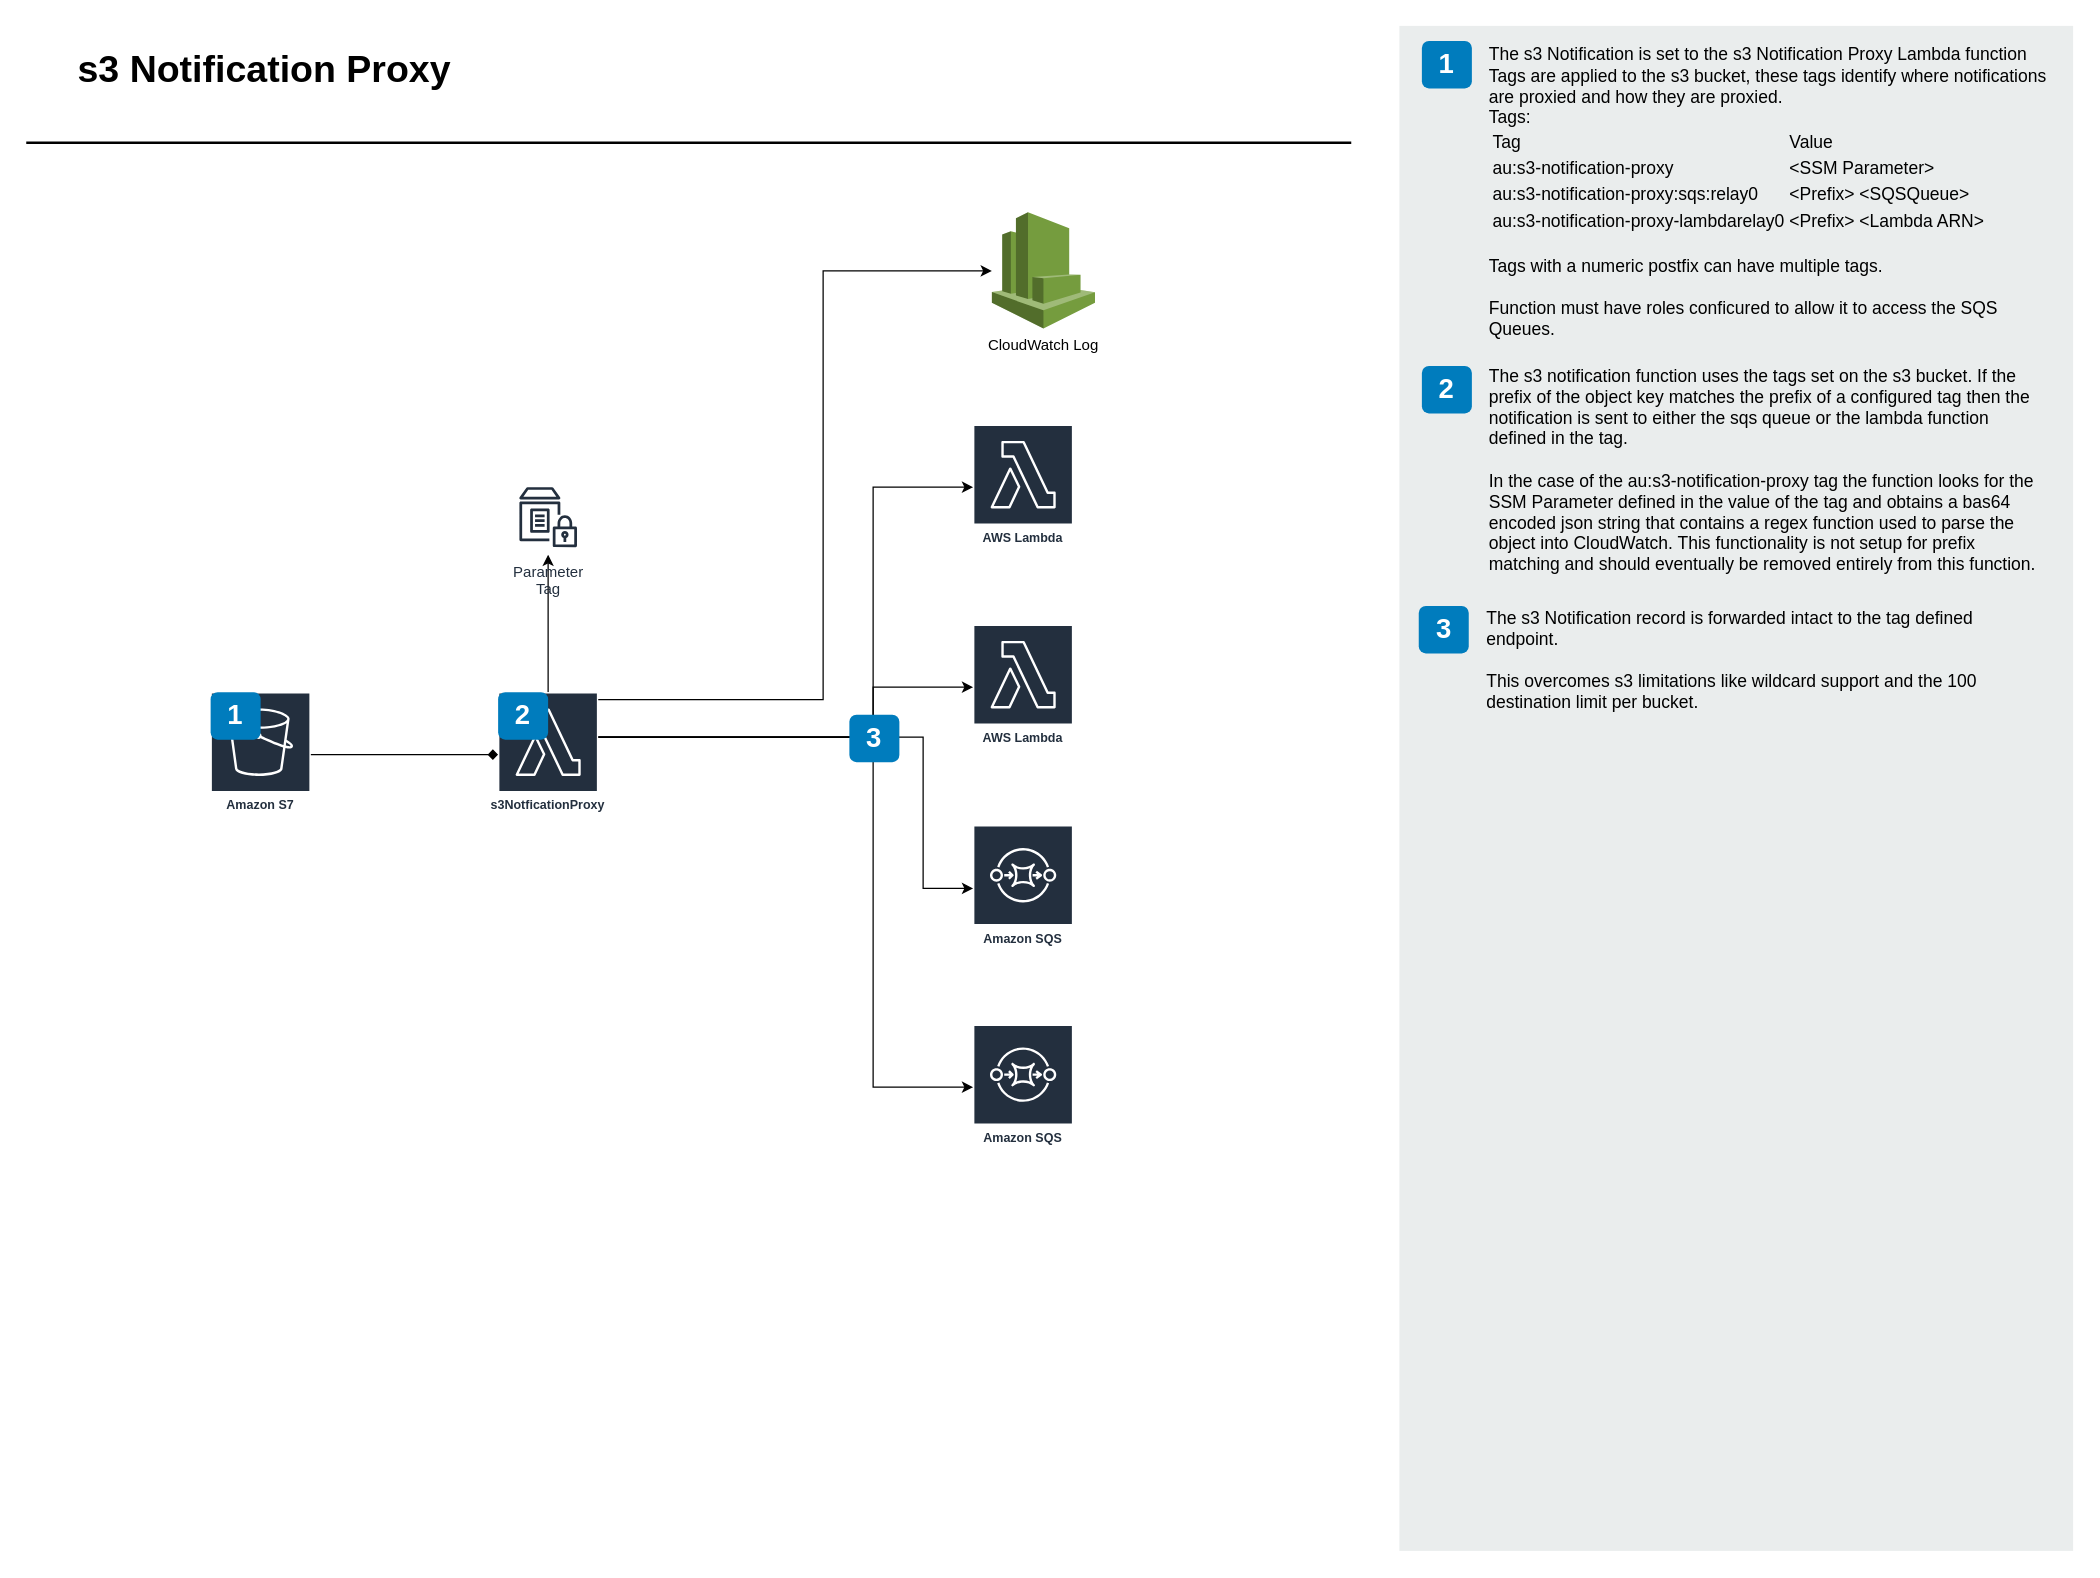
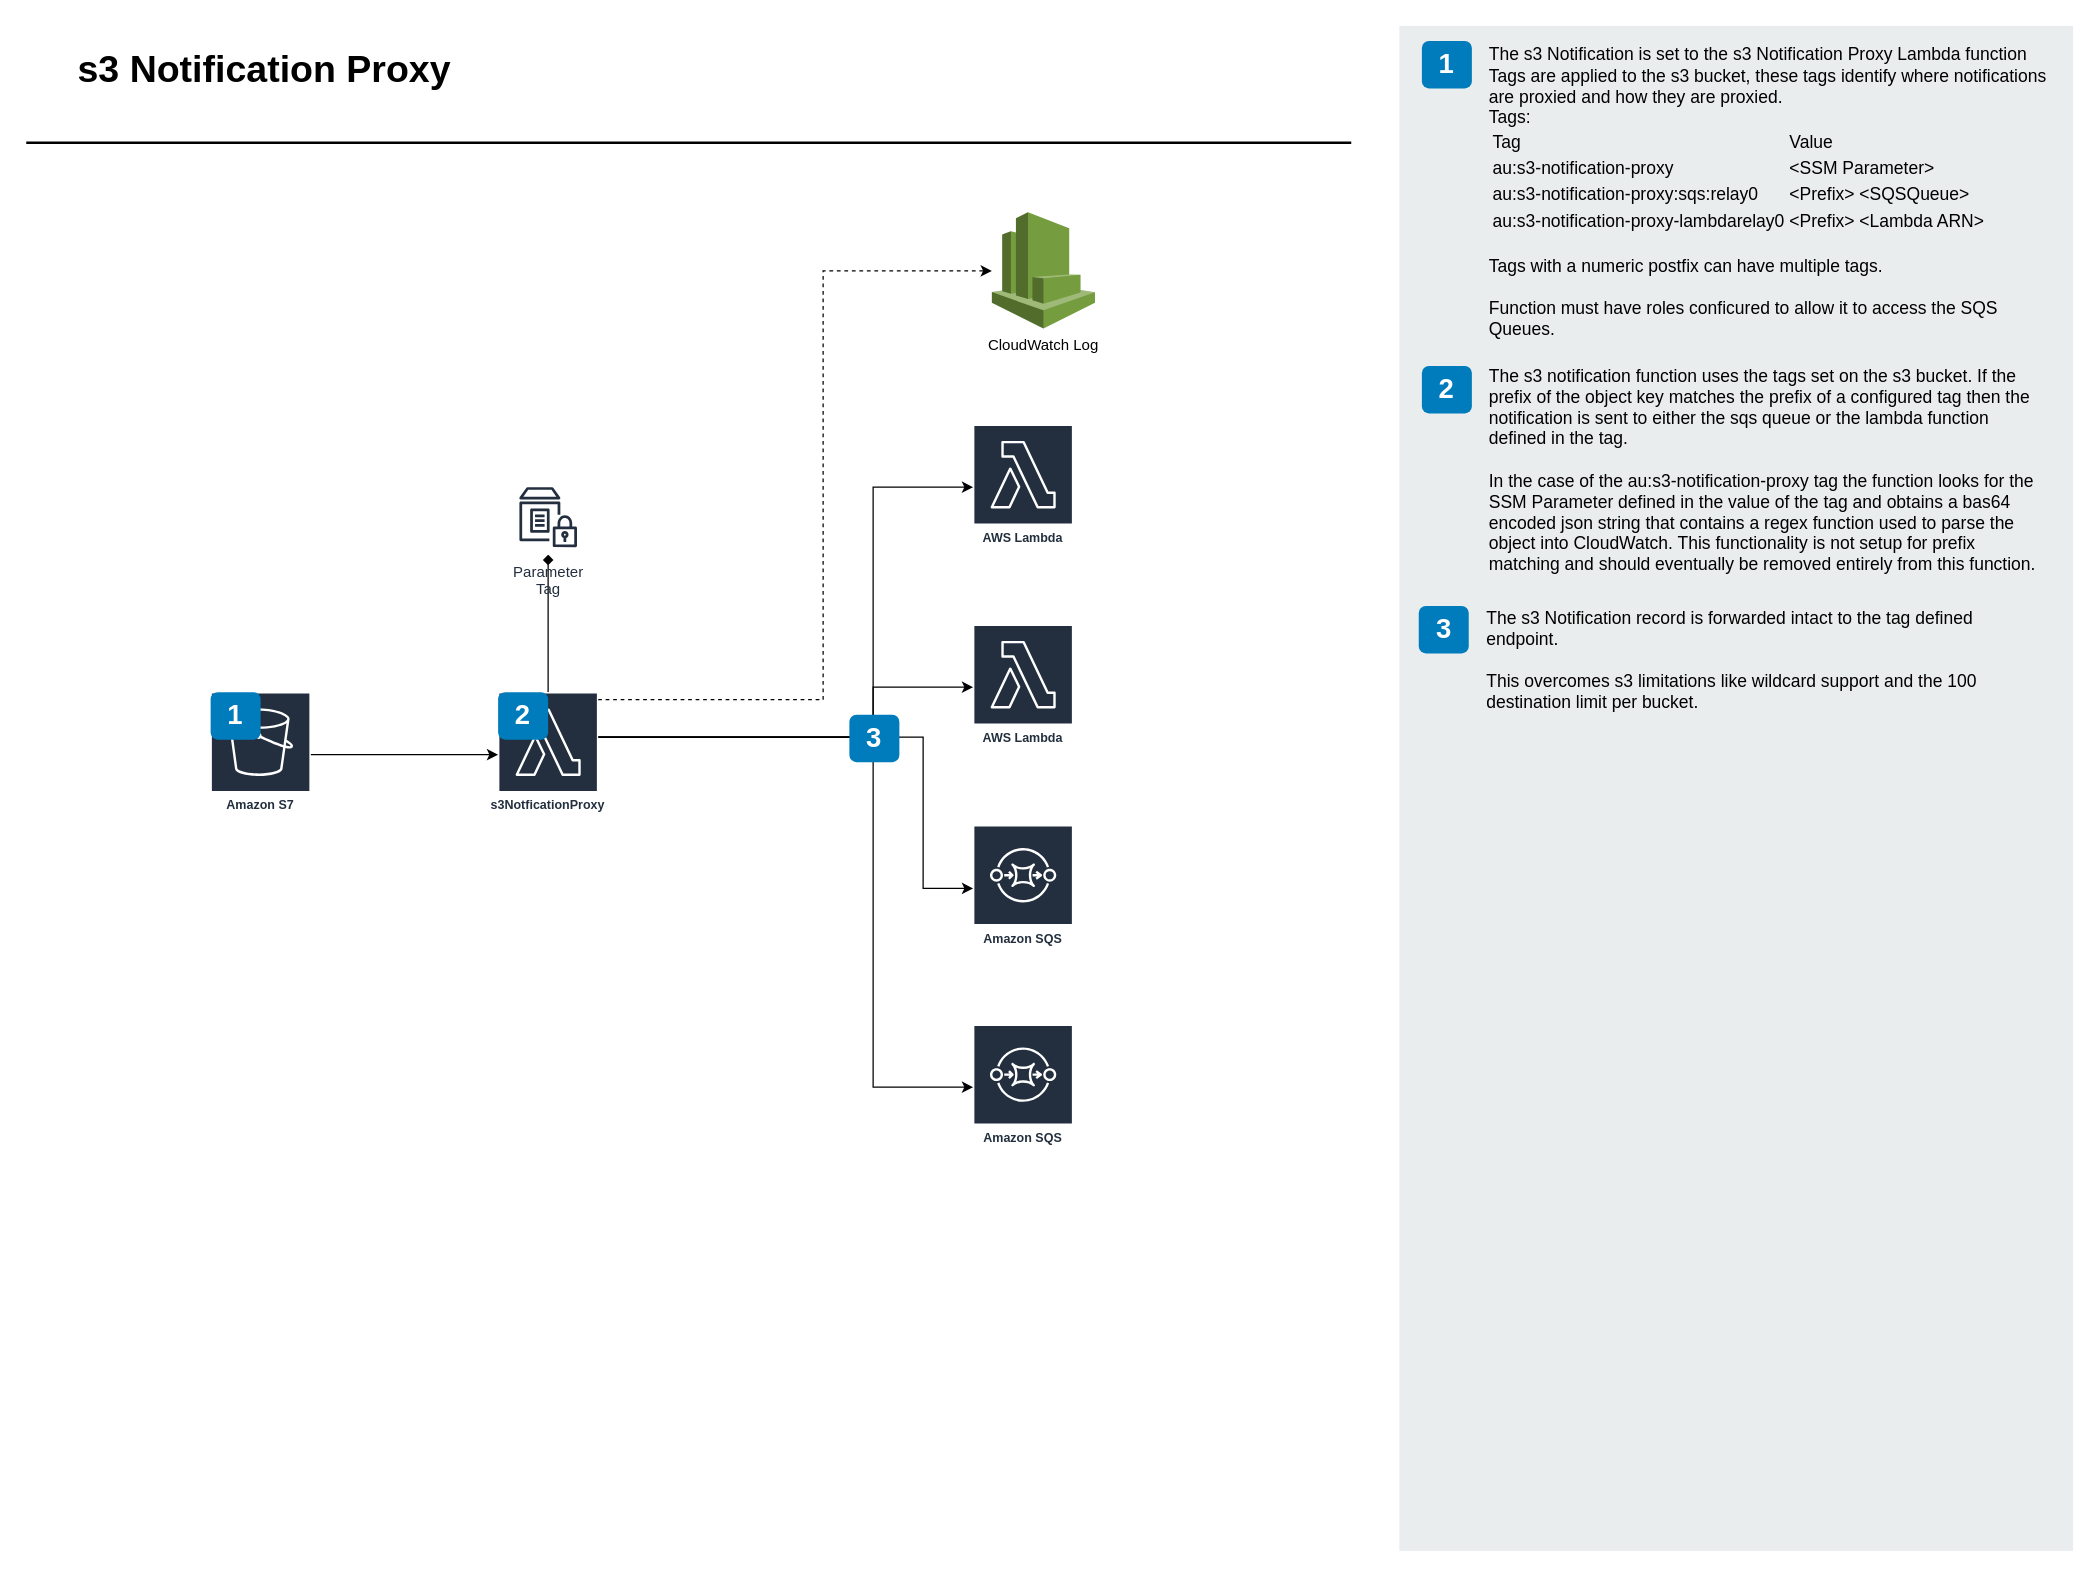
(823, 519) -> (823, 519)
(548, 564) -> (548, 565)
(487, 754) -> (488, 754)
